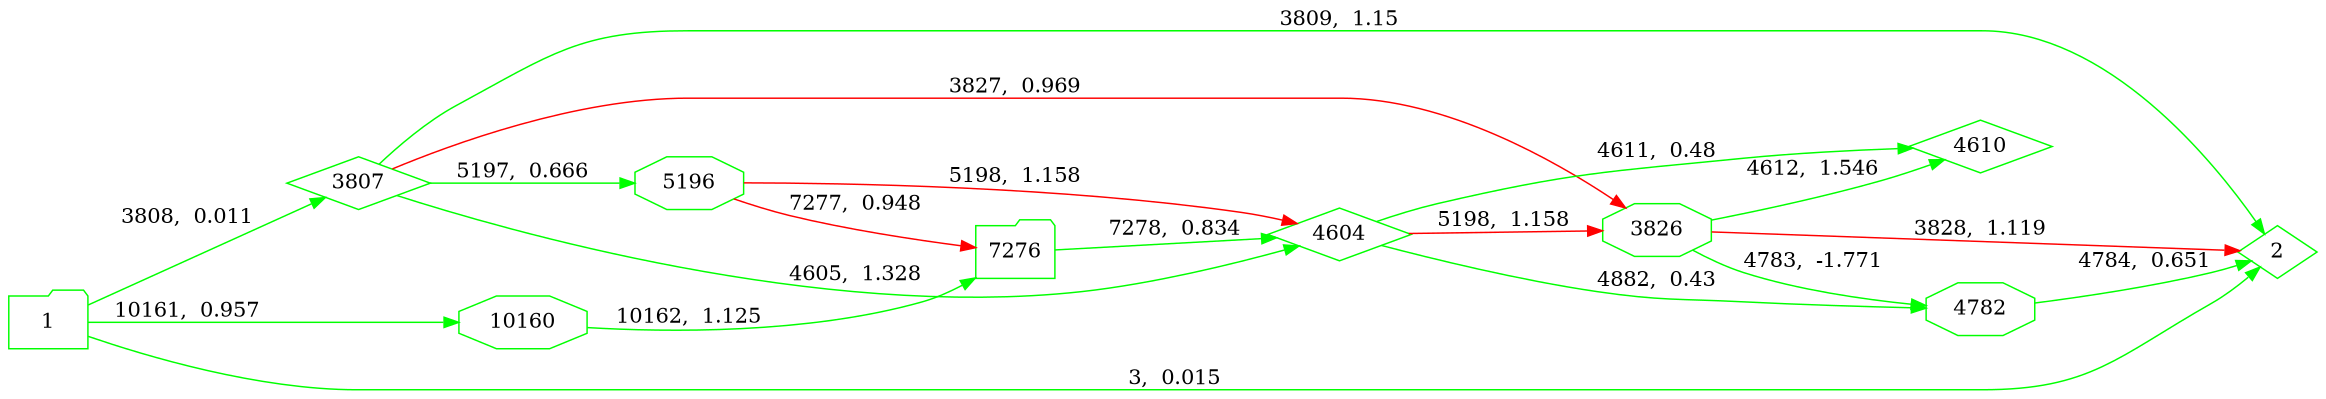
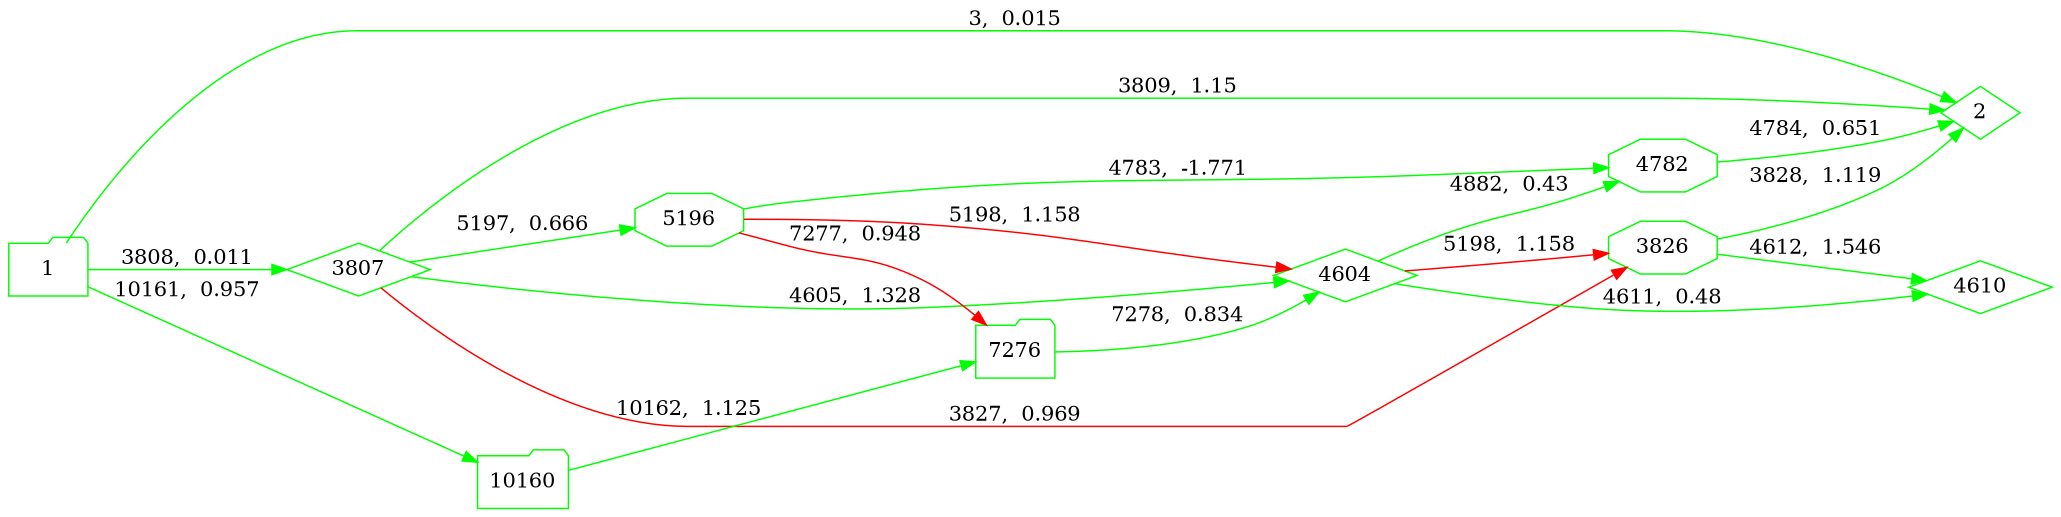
(1968, 241) -> (1842, 205)
(1799, 287) -> (1168, 180)
(523, 322) -> (523, 482)
